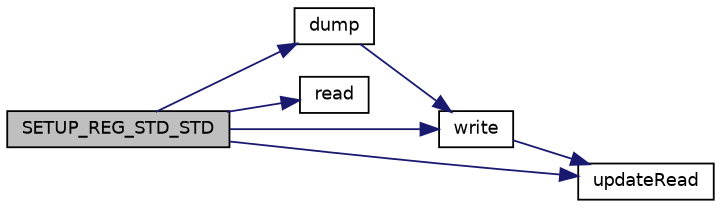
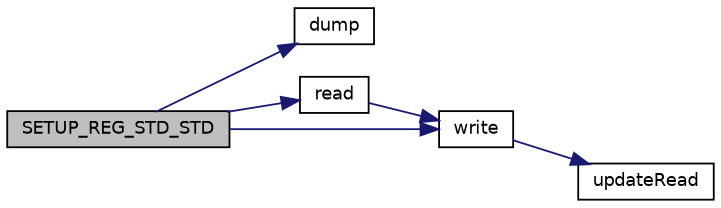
(398, 72) -> (395, 110)
(395, 159) -> none
